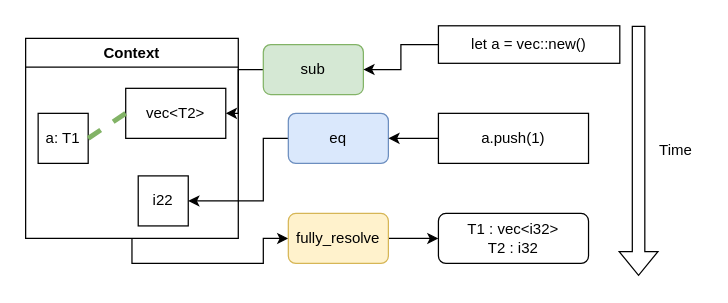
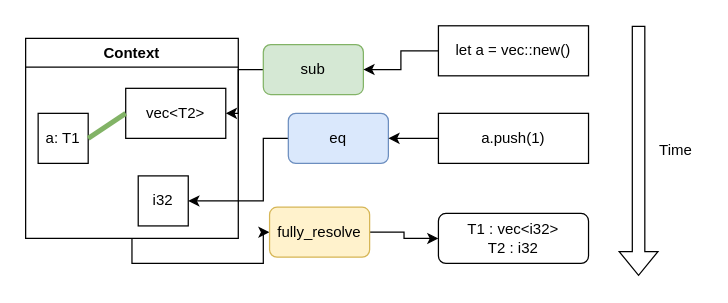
(529, 44) -> (513, 51)
(106, 126) -> (106, 126)
(163, 201) -> (163, 201)
(338, 238) -> (319, 232)
